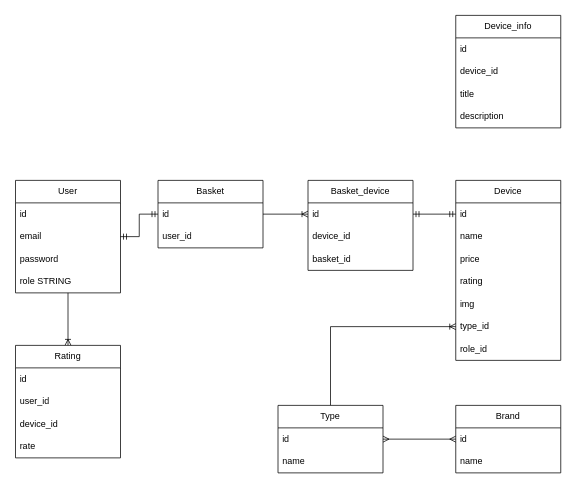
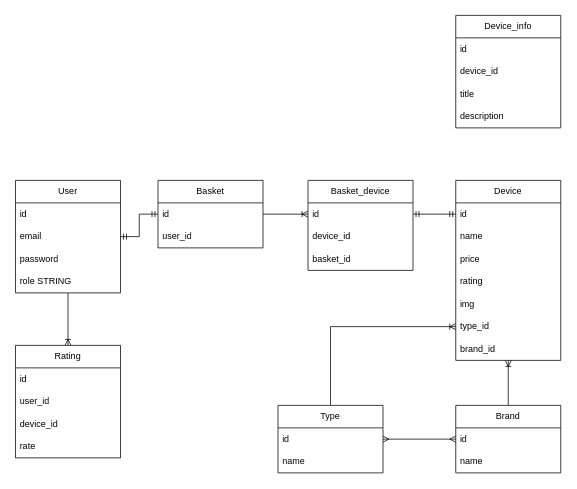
(475, 349) -> (479, 349)
none -> (508, 384)
